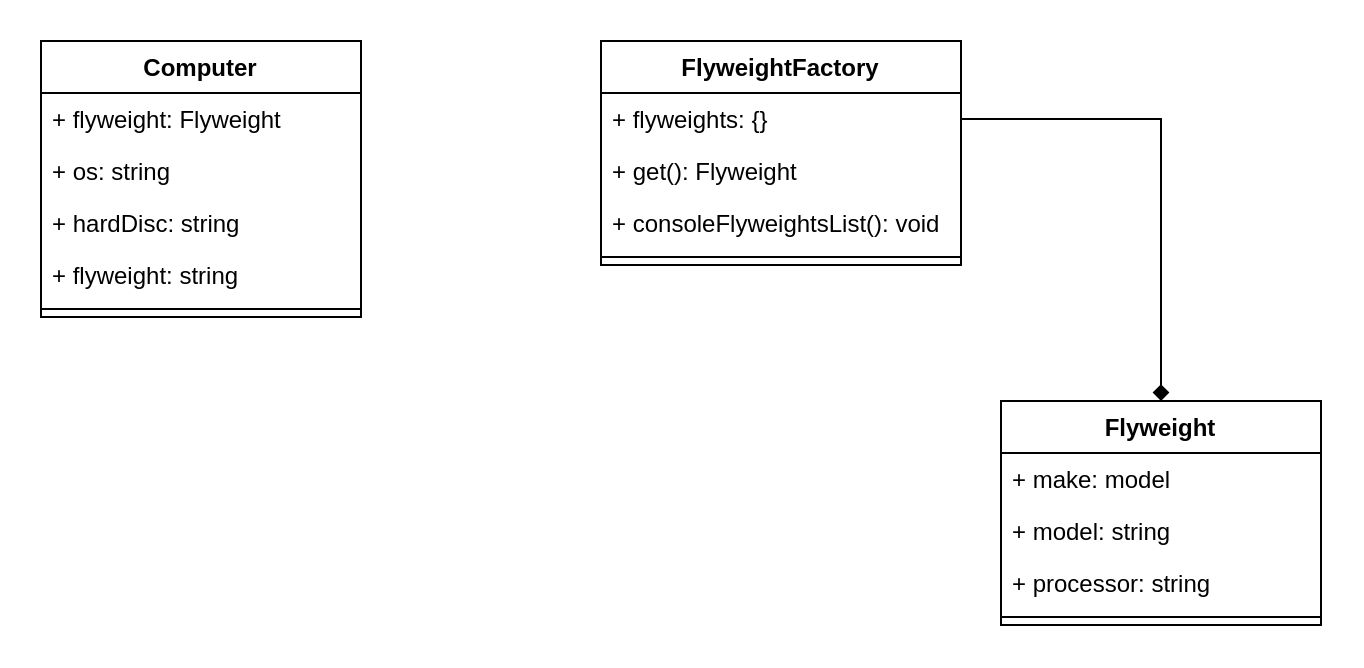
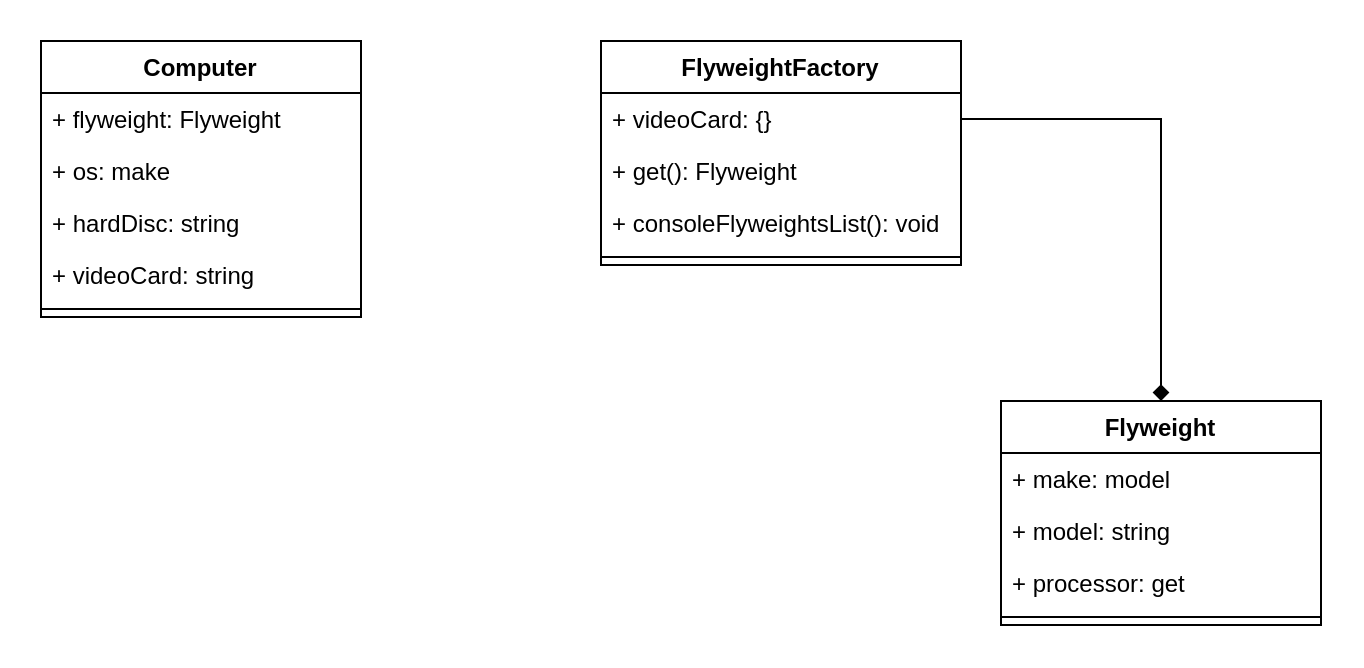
(704, 120) -> (700, 120)
(120, 172) -> (110, 172)
(161, 276) -> (164, 276)
(1127, 584) -> (1110, 584)
